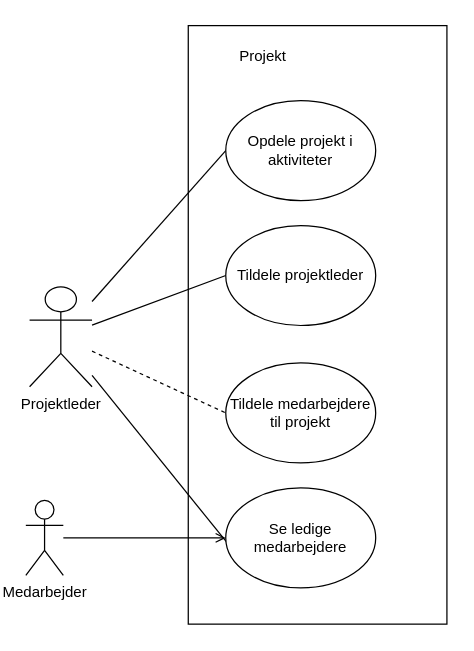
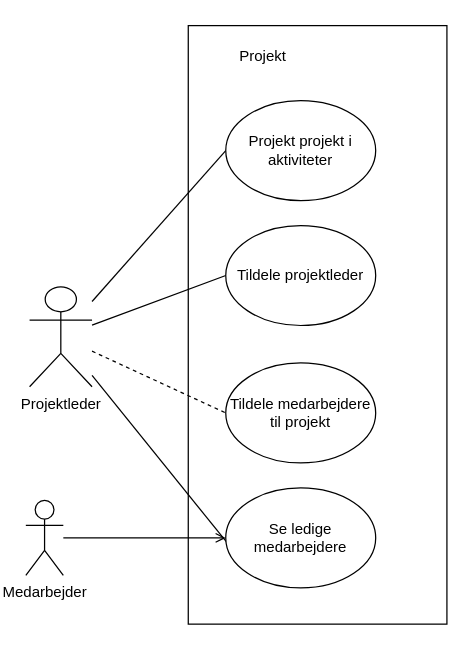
(301, 151) -> (301, 151)
